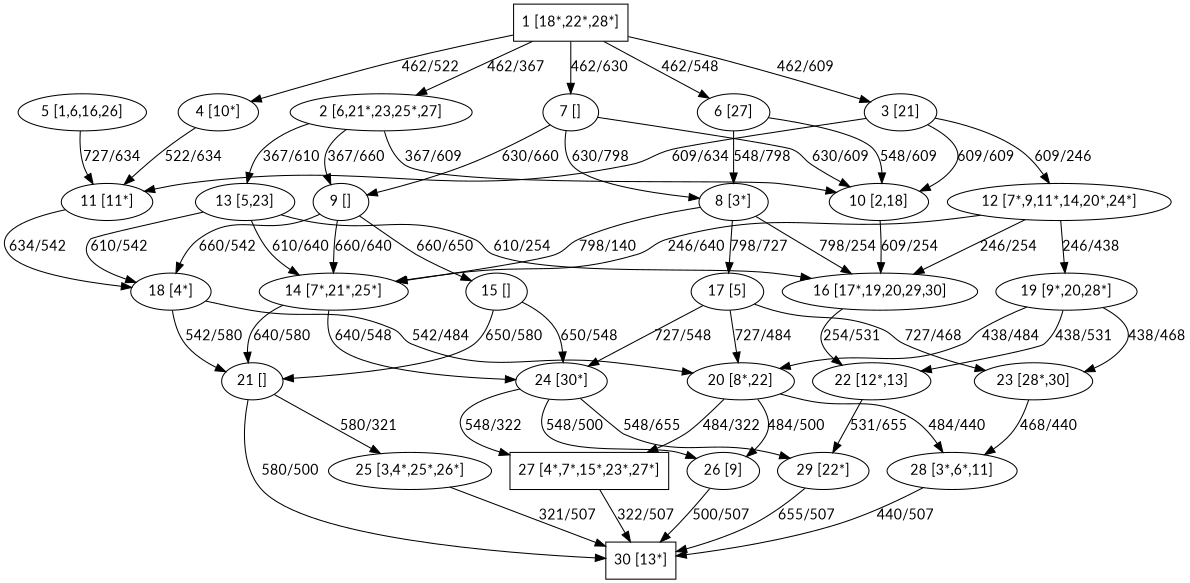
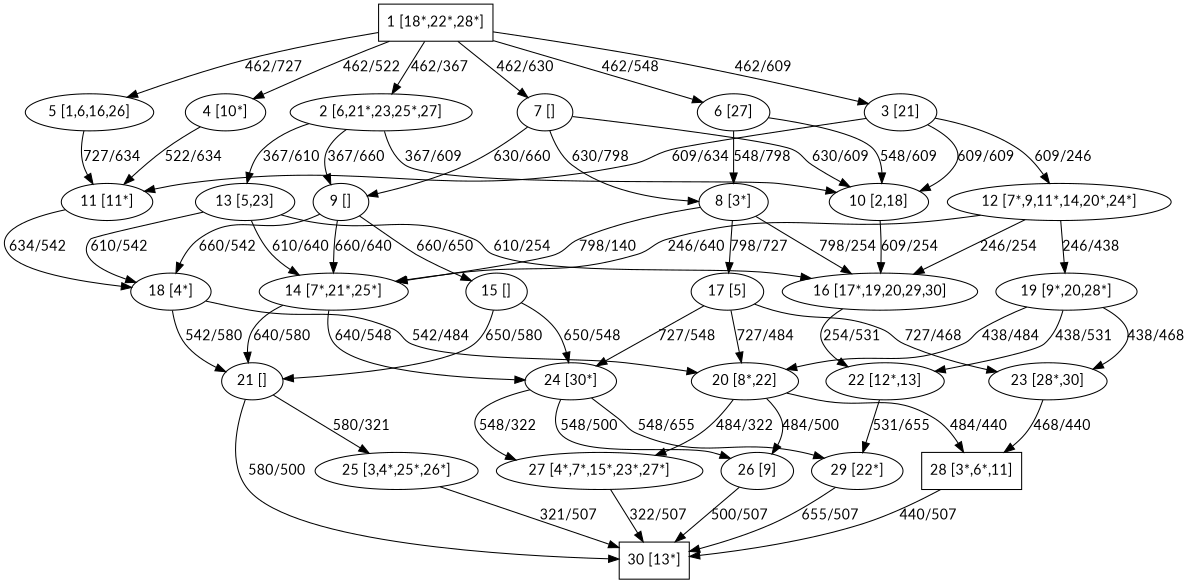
none -> (256, 57)
(589, 471) -> (600, 471)
(952, 471) -> (972, 471)
